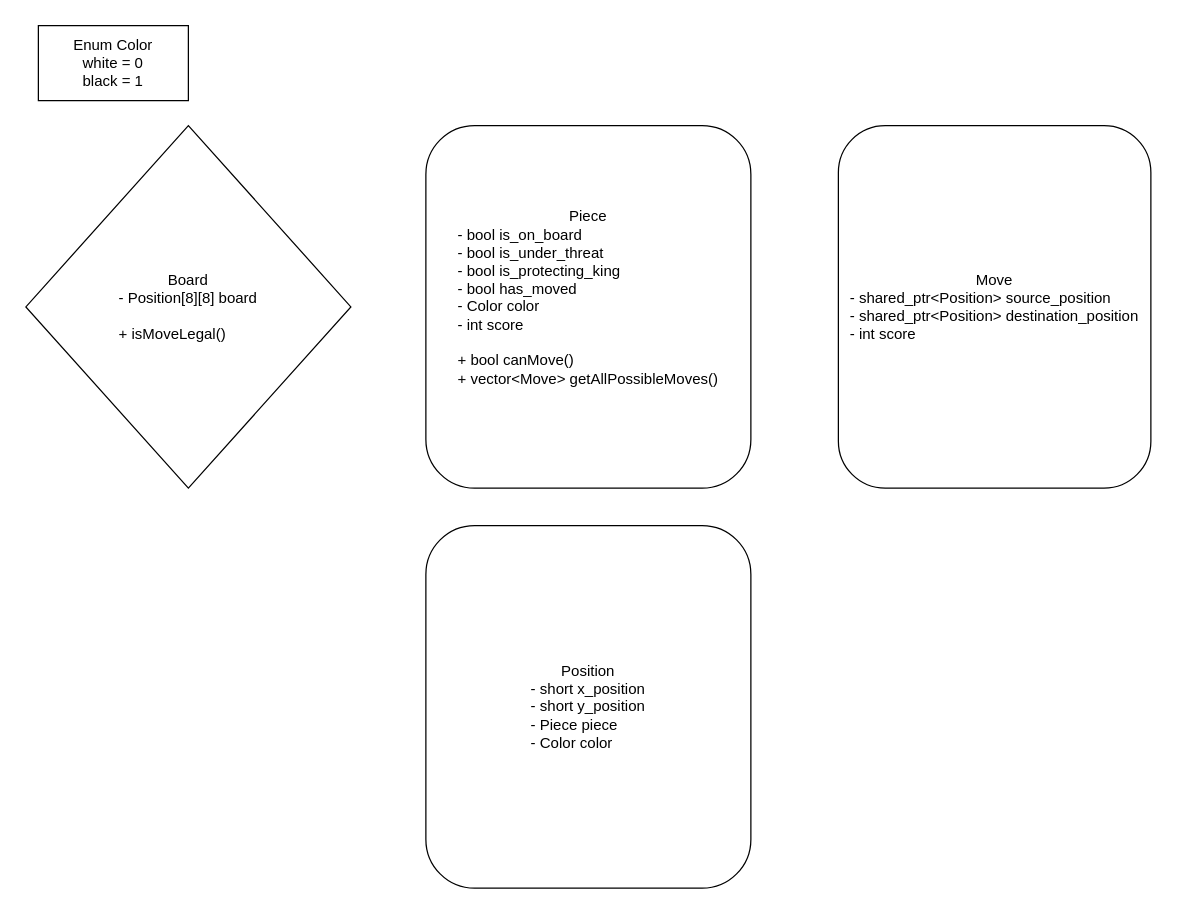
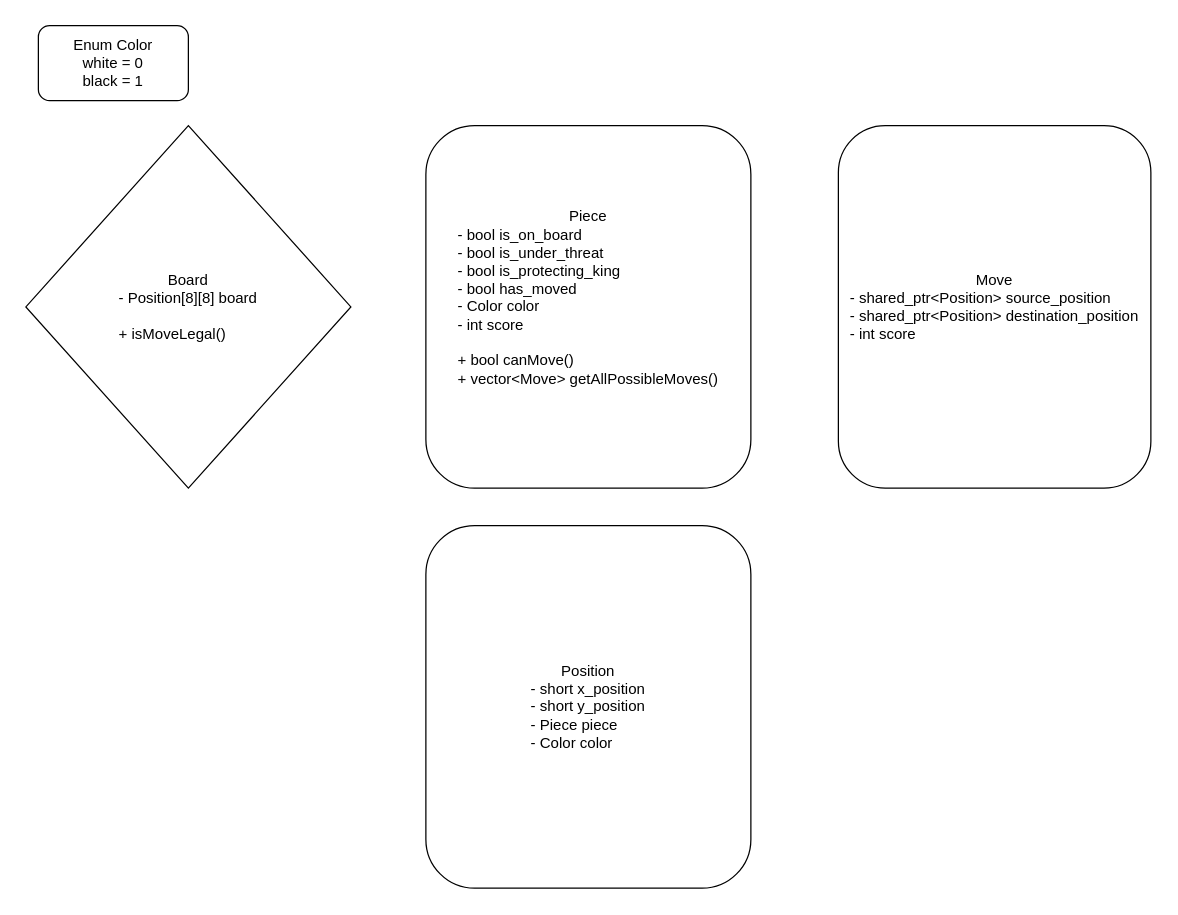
(113, 63) -> (113, 63)
